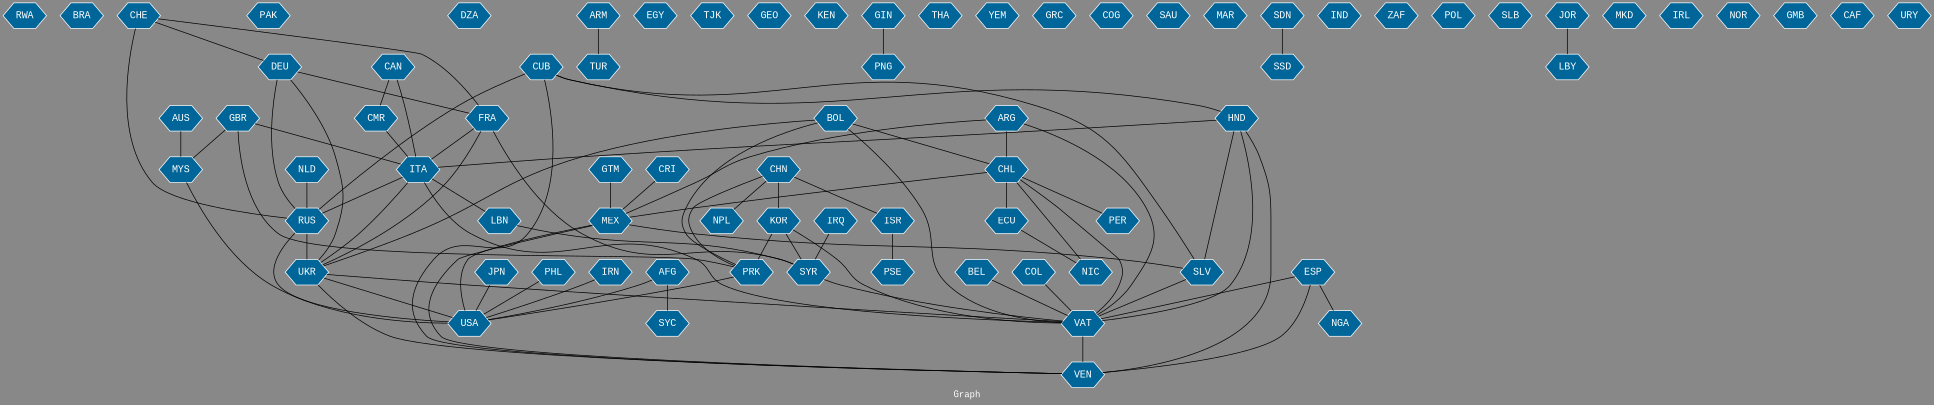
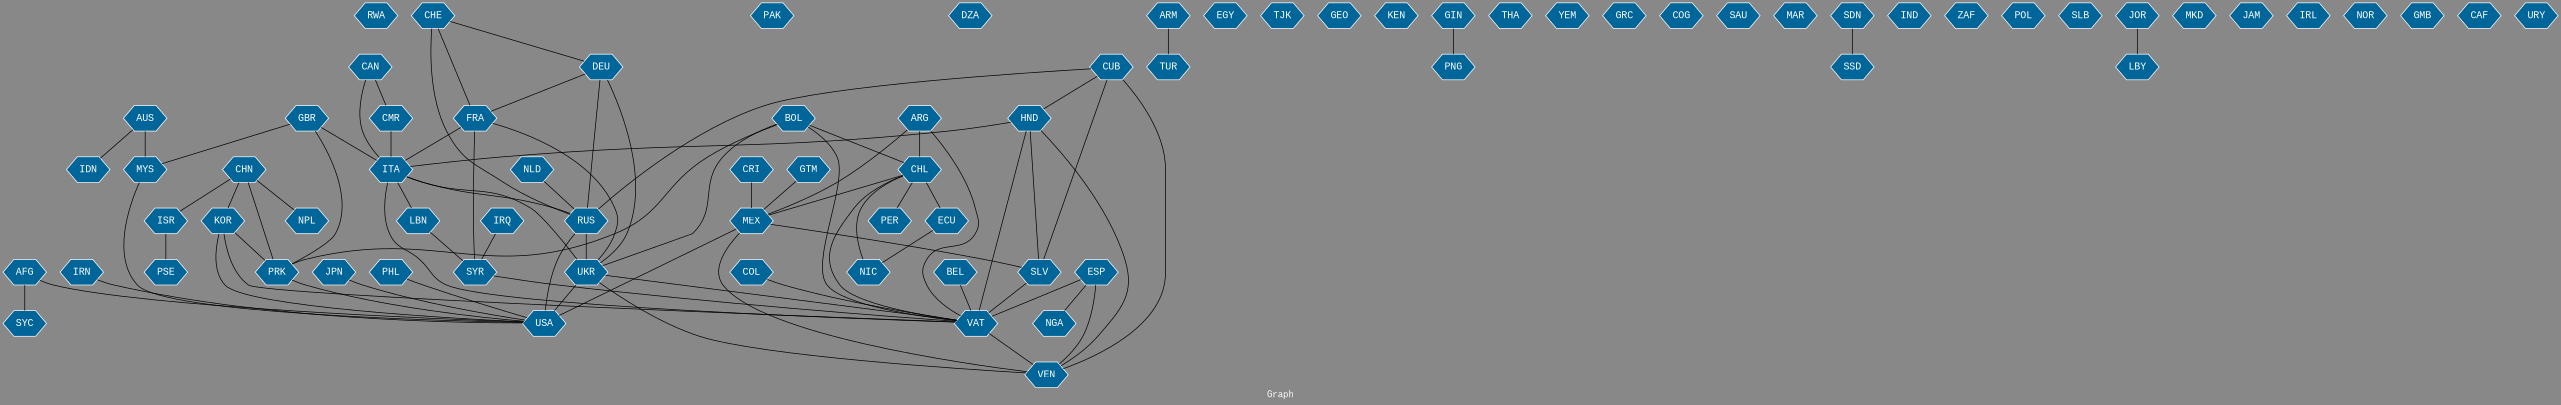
(82, 16) -> none
none -> (2251, 16)
none -> (88, 170)
(794, 247) -> (346, 309)
